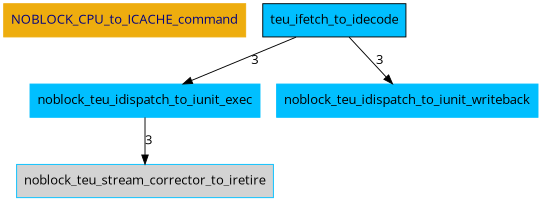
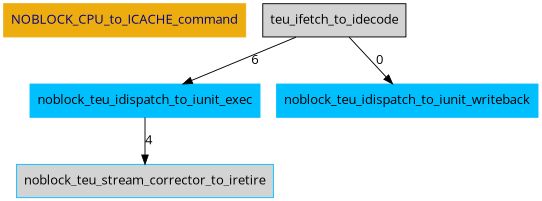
(334, 20) -> (334, 20)
(255, 60) -> (255, 60)
(380, 60) -> (380, 60)
(149, 141) -> (149, 141)
